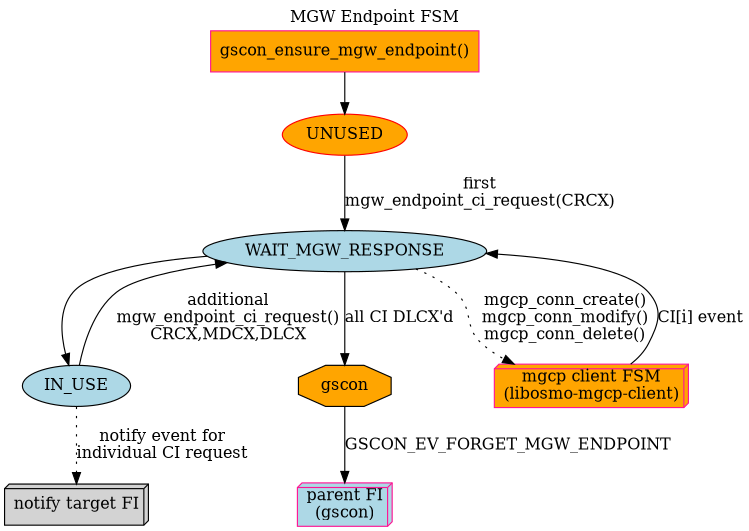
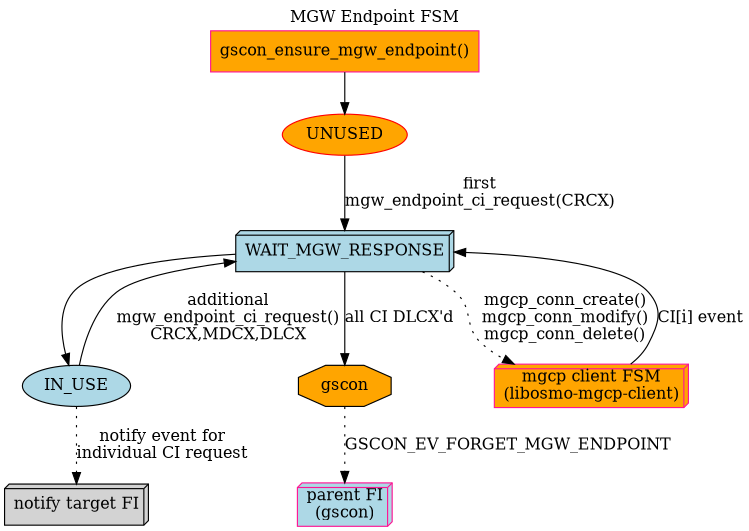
(345, 251) -> (345, 251)
(345, 439) -> (345, 439)
